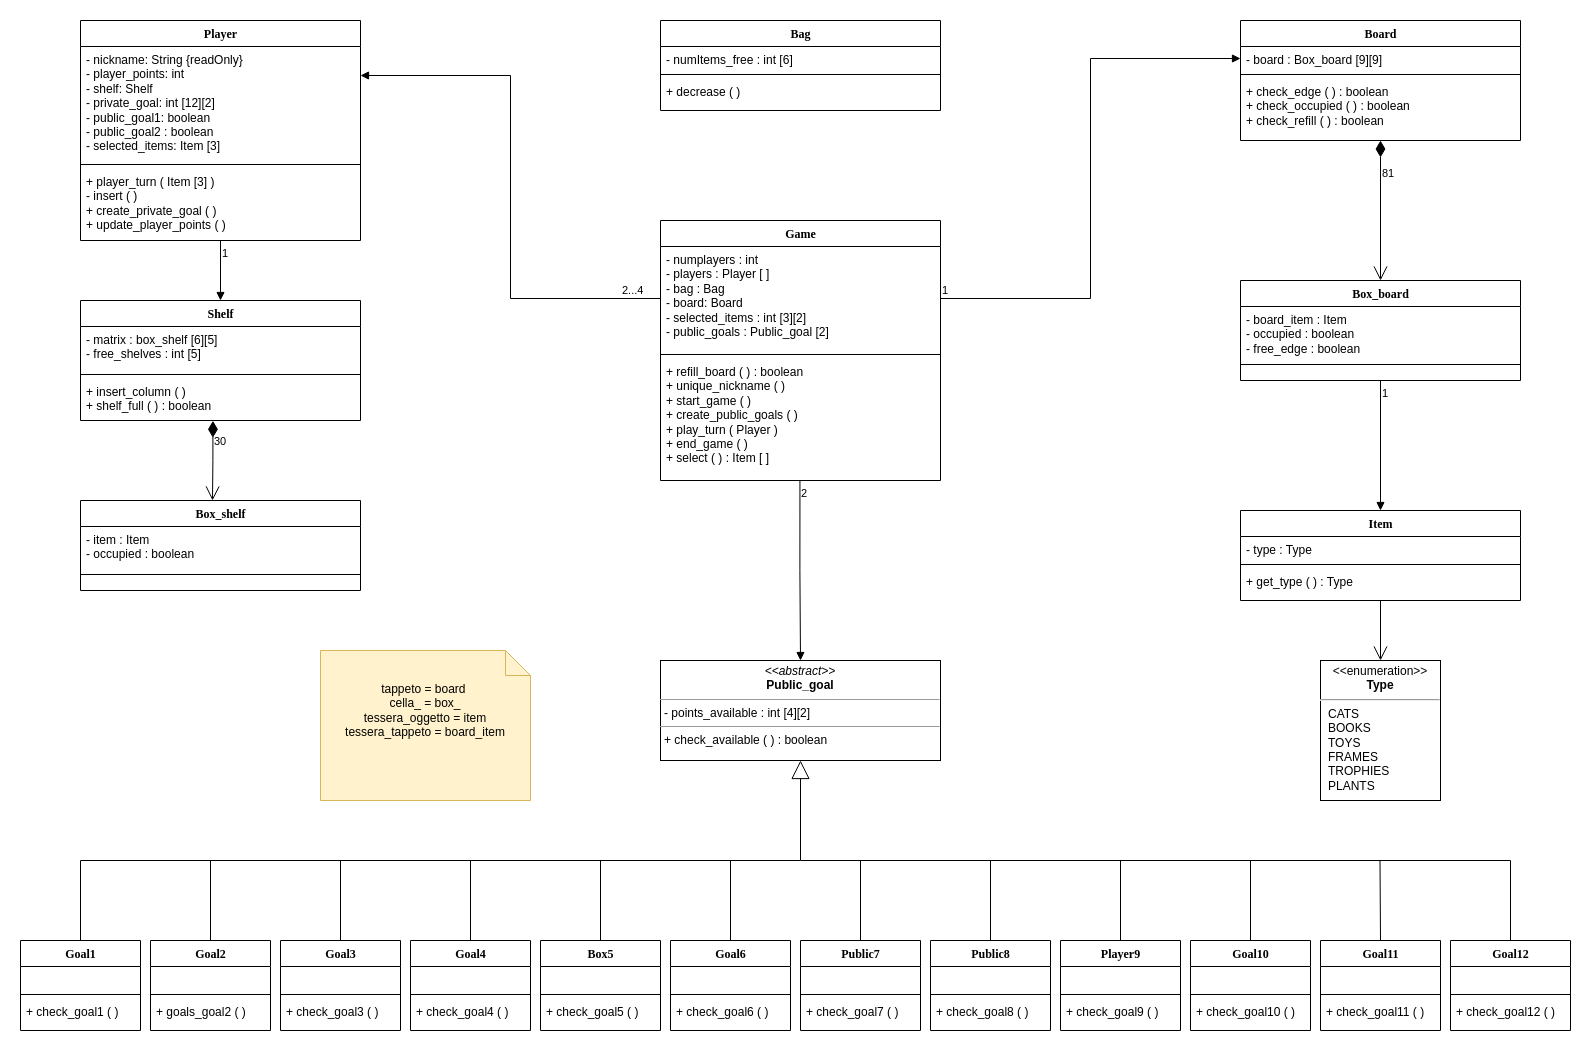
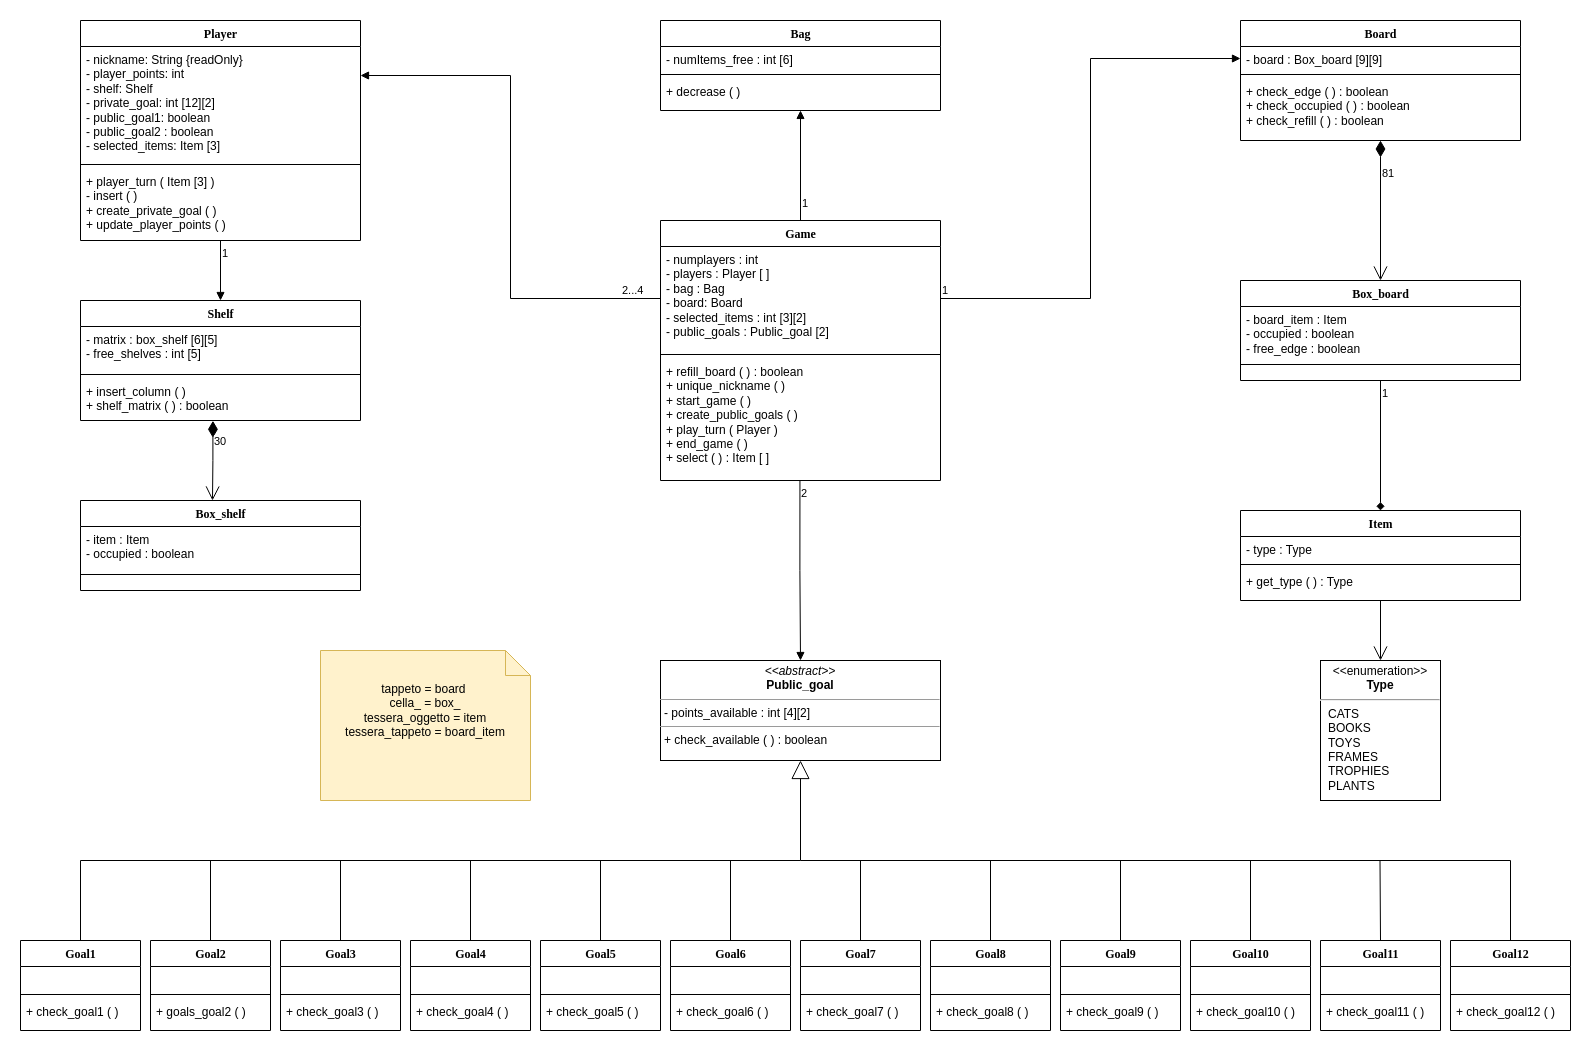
none -> (801, 169)
(158, 400) -> (167, 400)
(1381, 501) -> (1381, 501)
(601, 955) -> (601, 955)
(861, 955) -> (861, 955)
(991, 955) -> (991, 955)
(1121, 955) -> (1121, 955)
